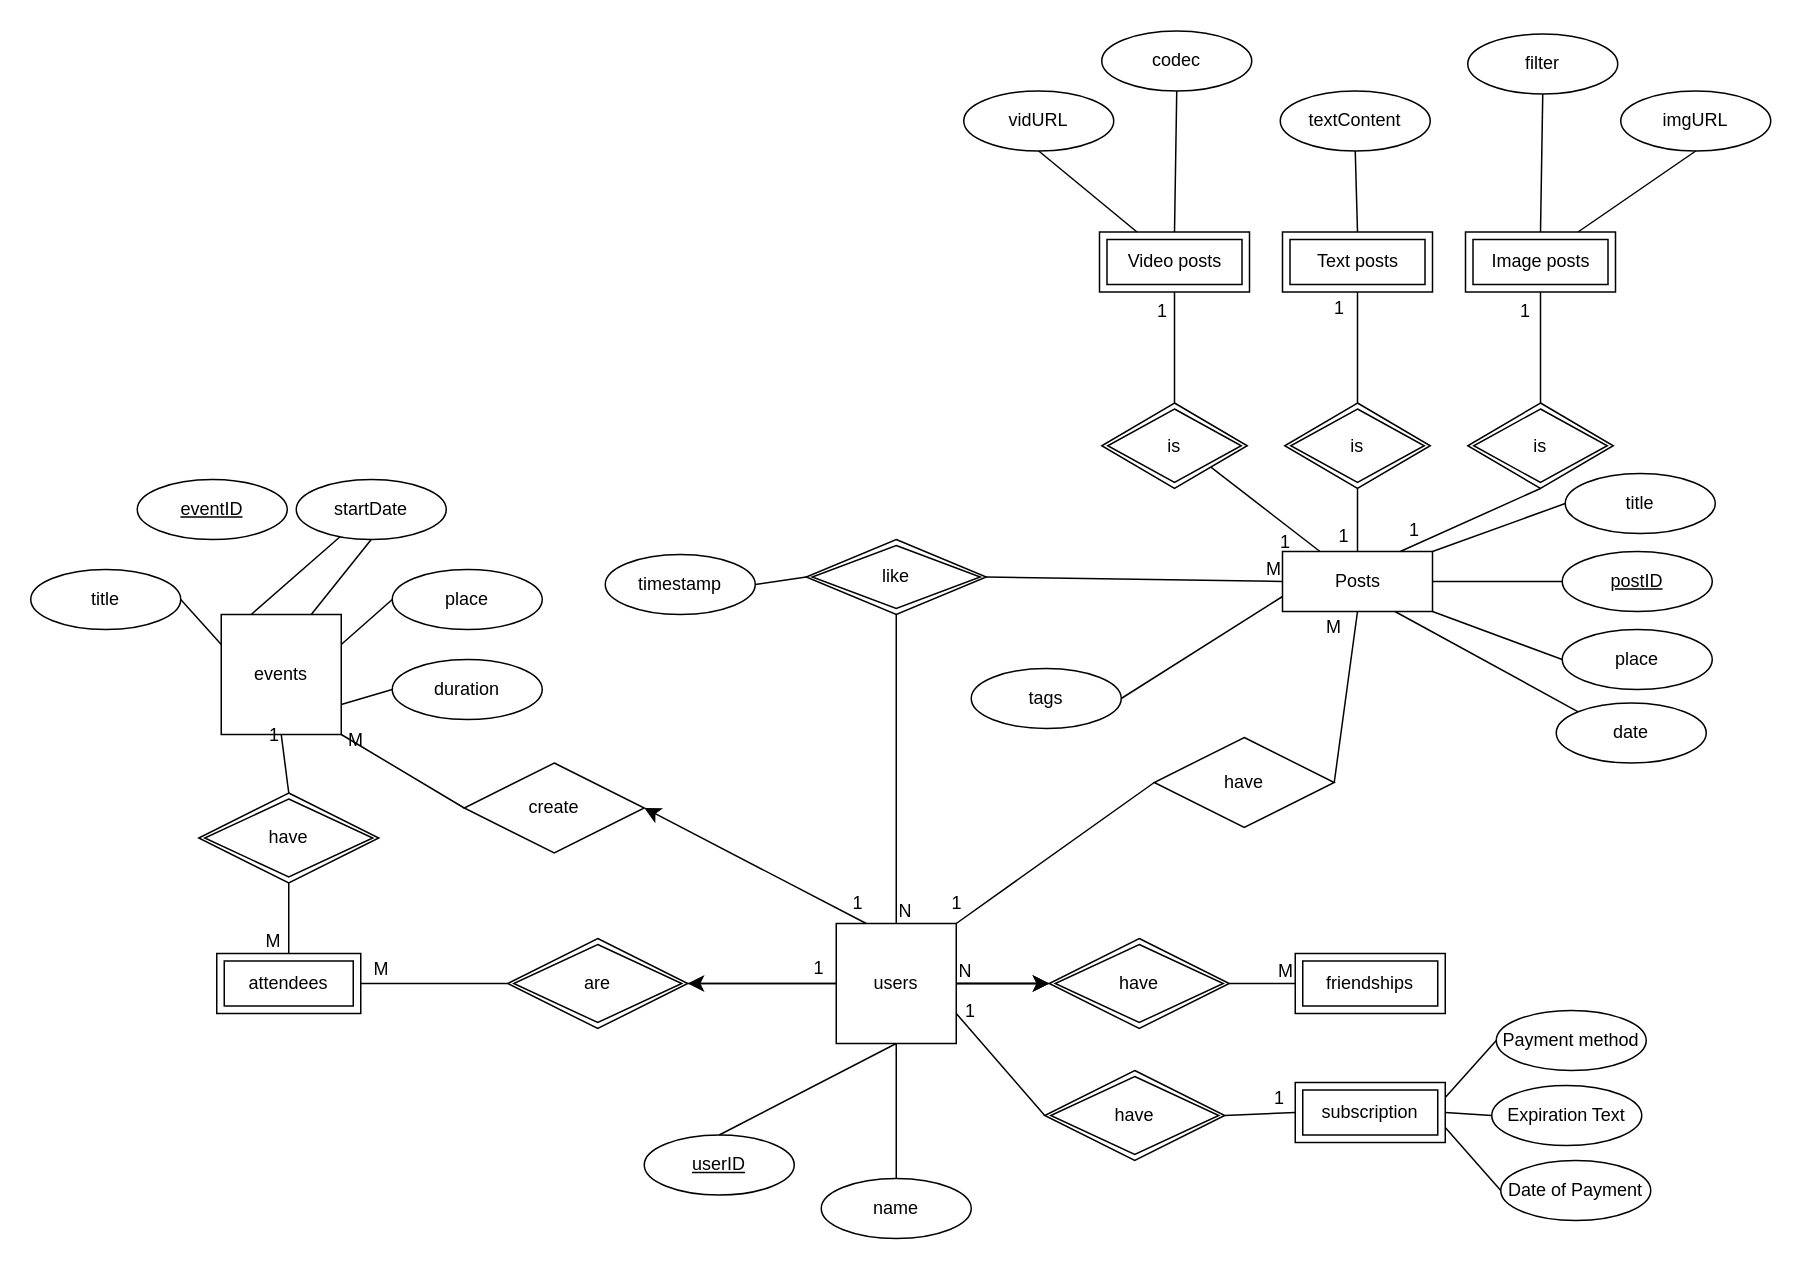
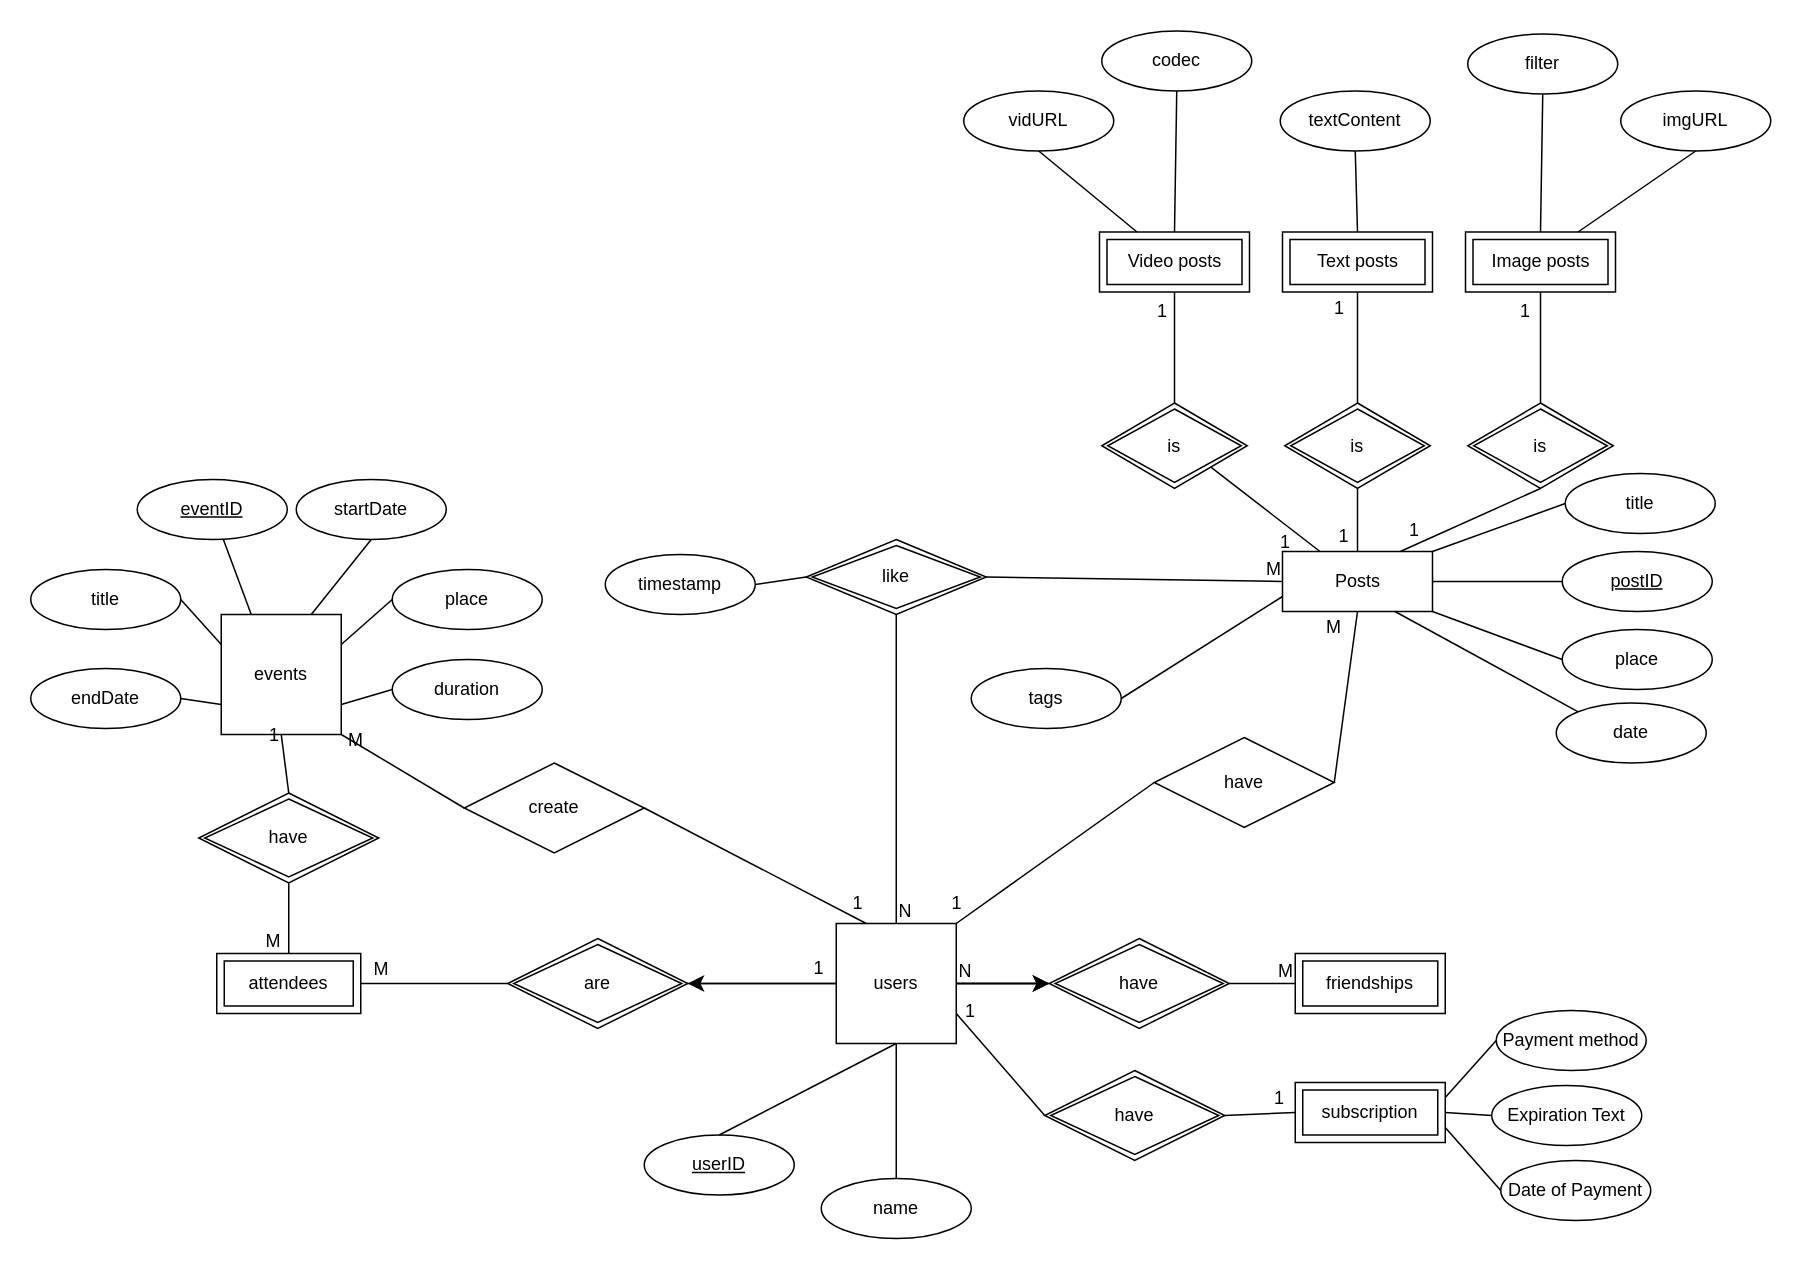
(296, 575) -> (237, 576)
none -> (106, 698)
none -> (201, 701)
(656, 814) -> (651, 811)
